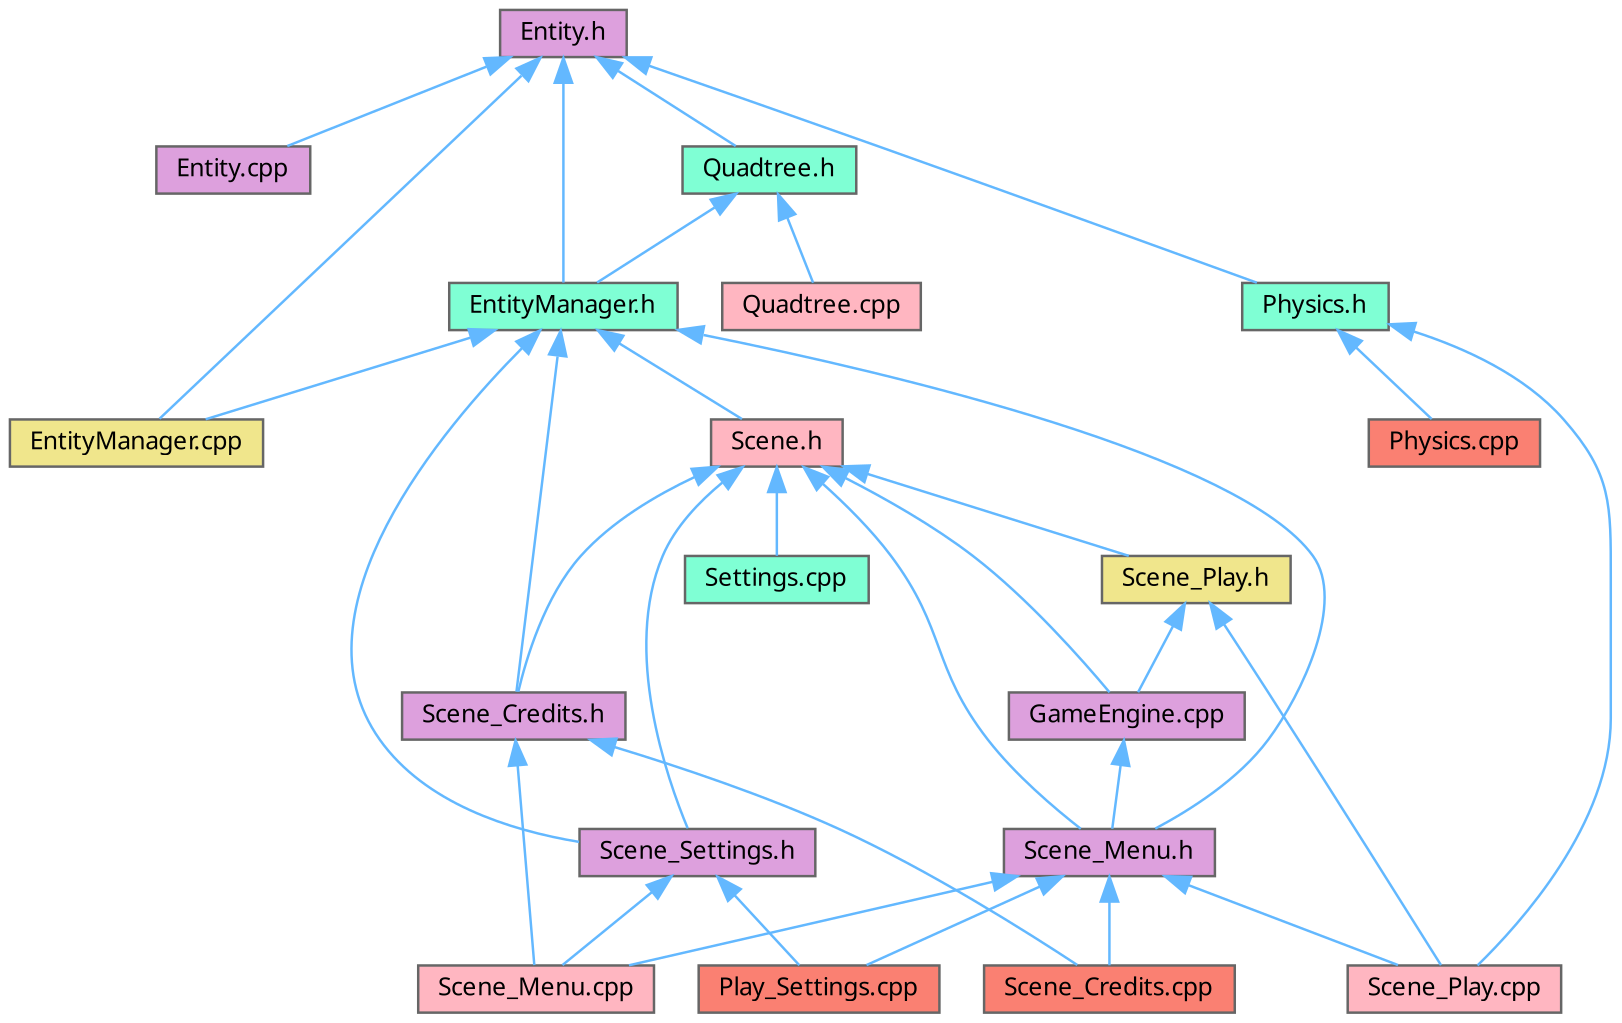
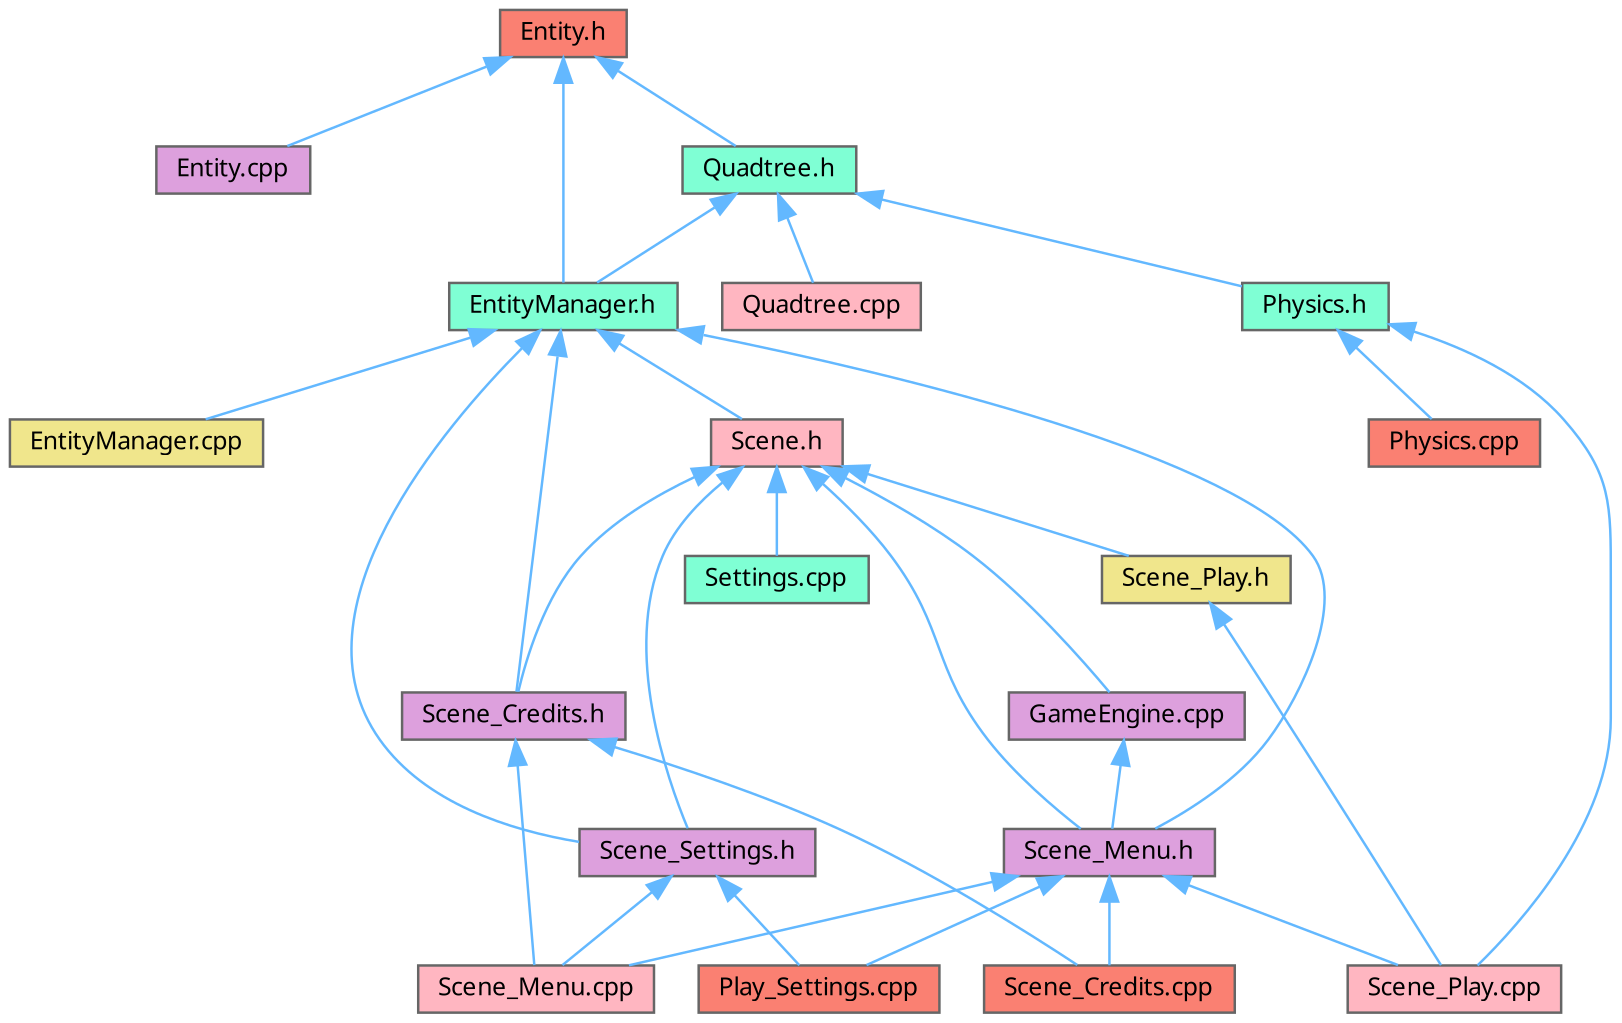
(563, 34) -> (563, 34)
(953, 173) -> (1062, 243)
(341, 247) -> none
(1156, 659) -> none
